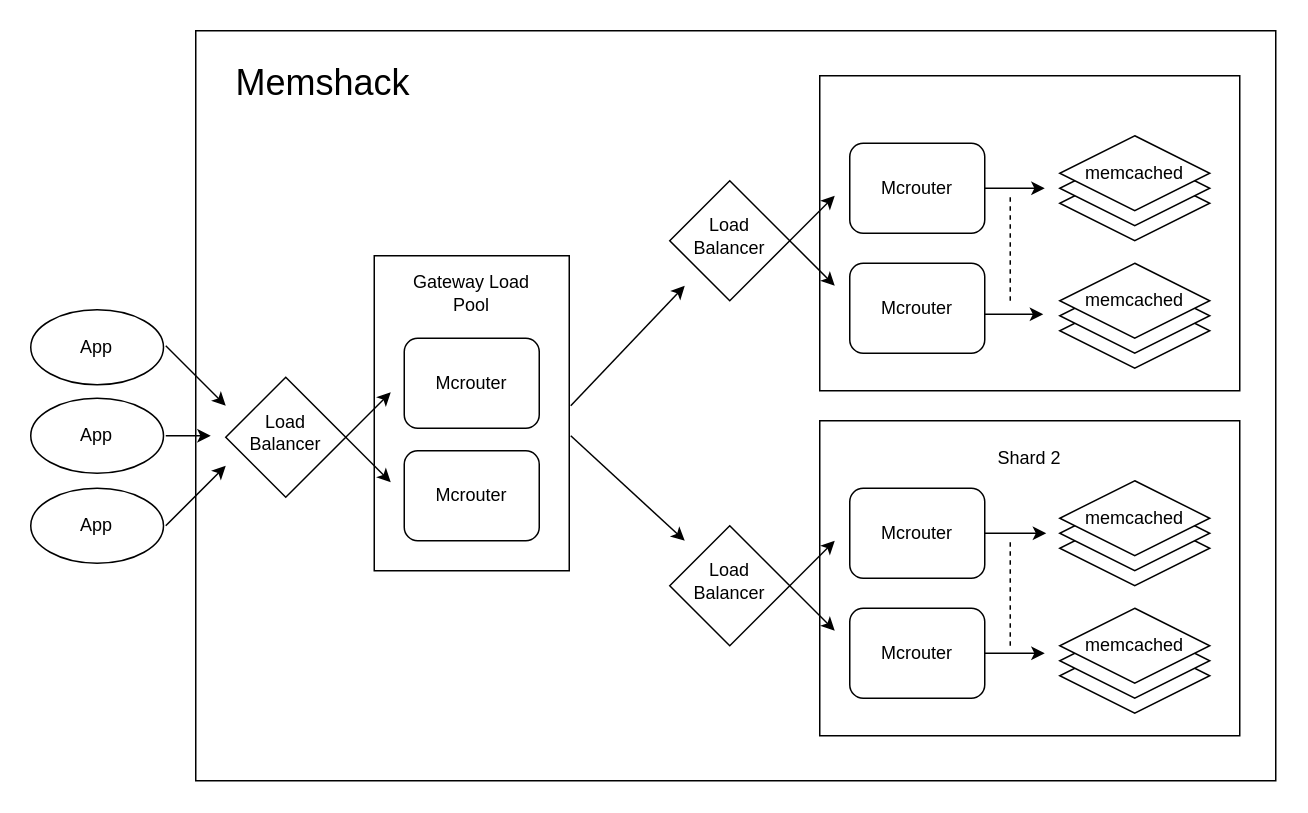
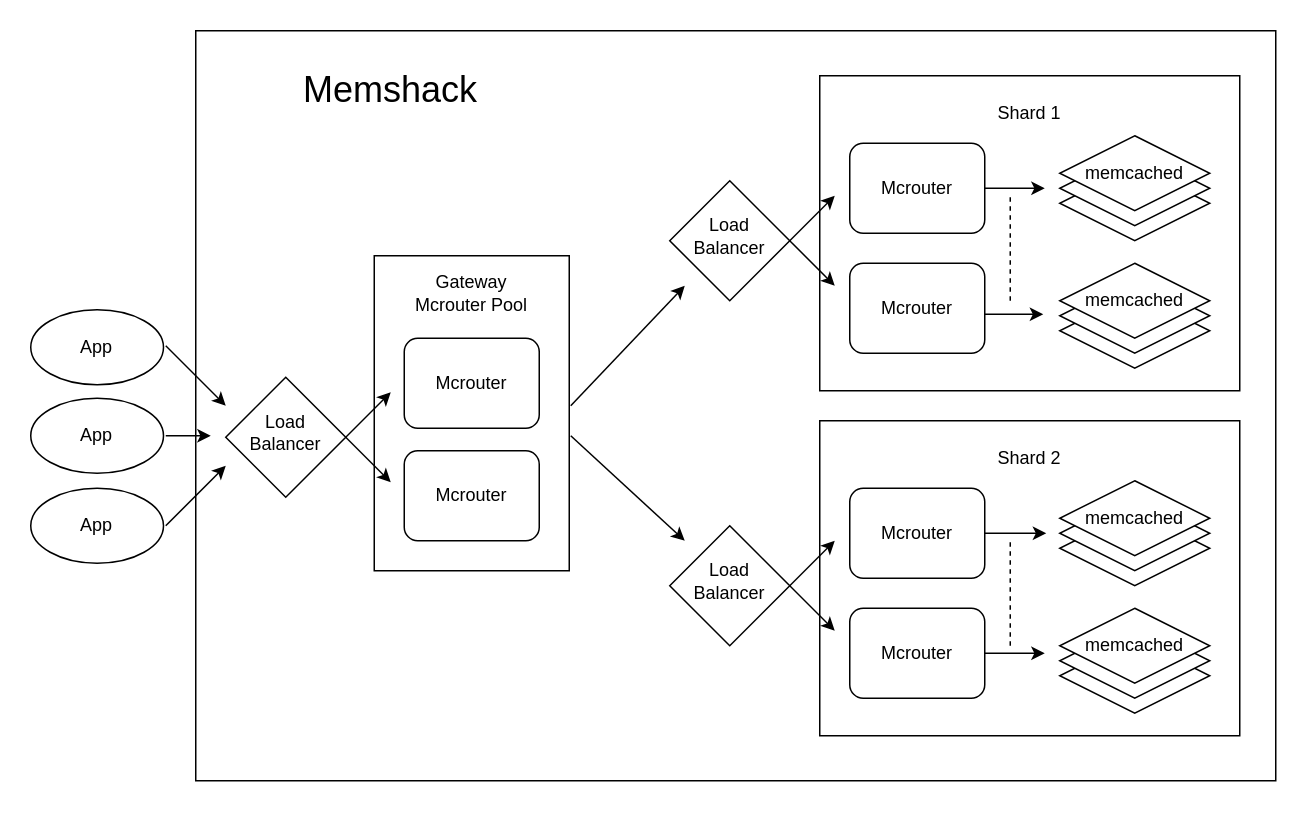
(323, 83) -> (391, 91)
none -> (1030, 113)
(472, 293) -> (472, 293)
